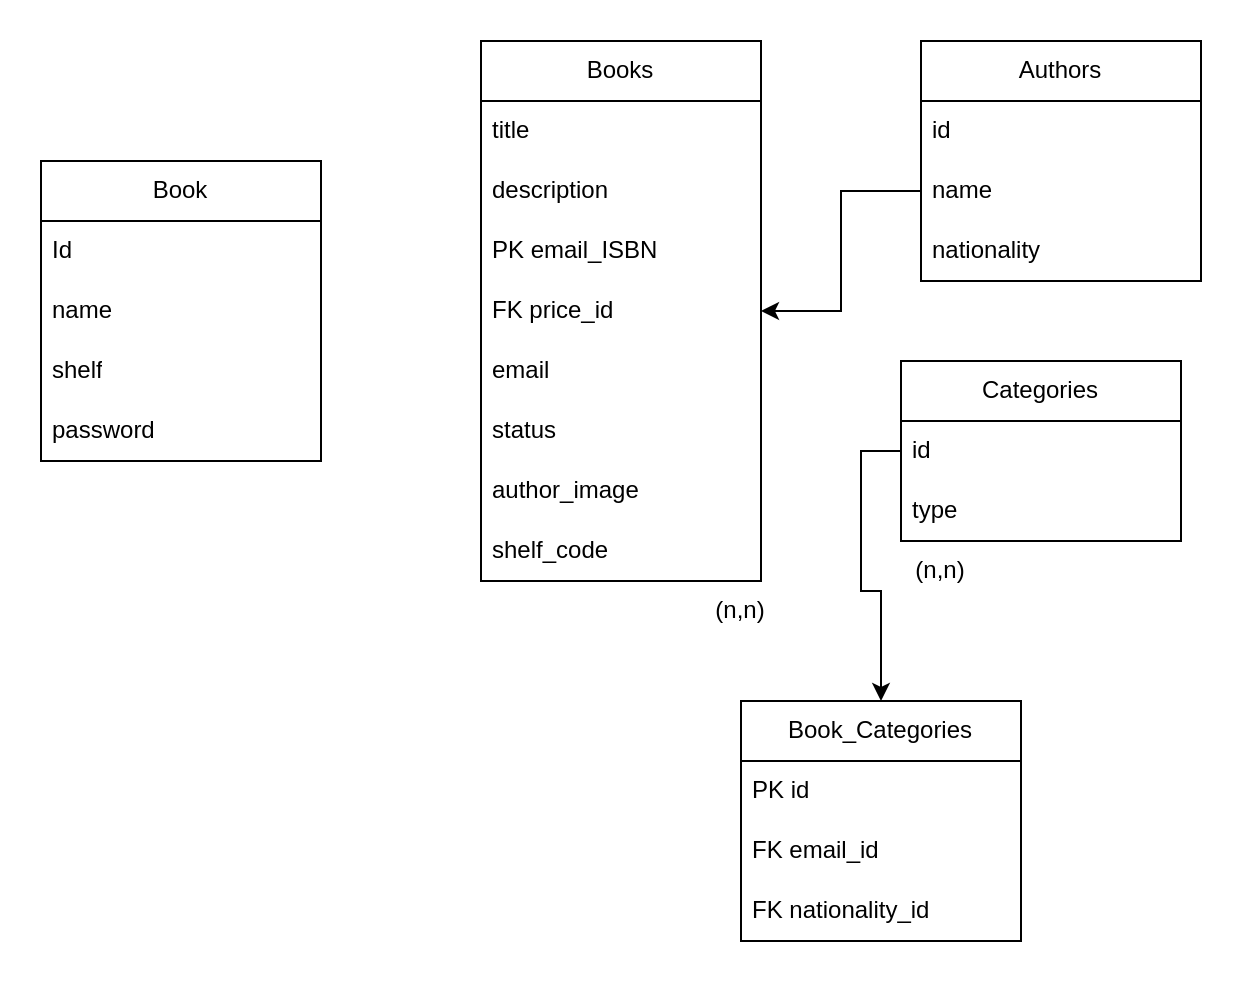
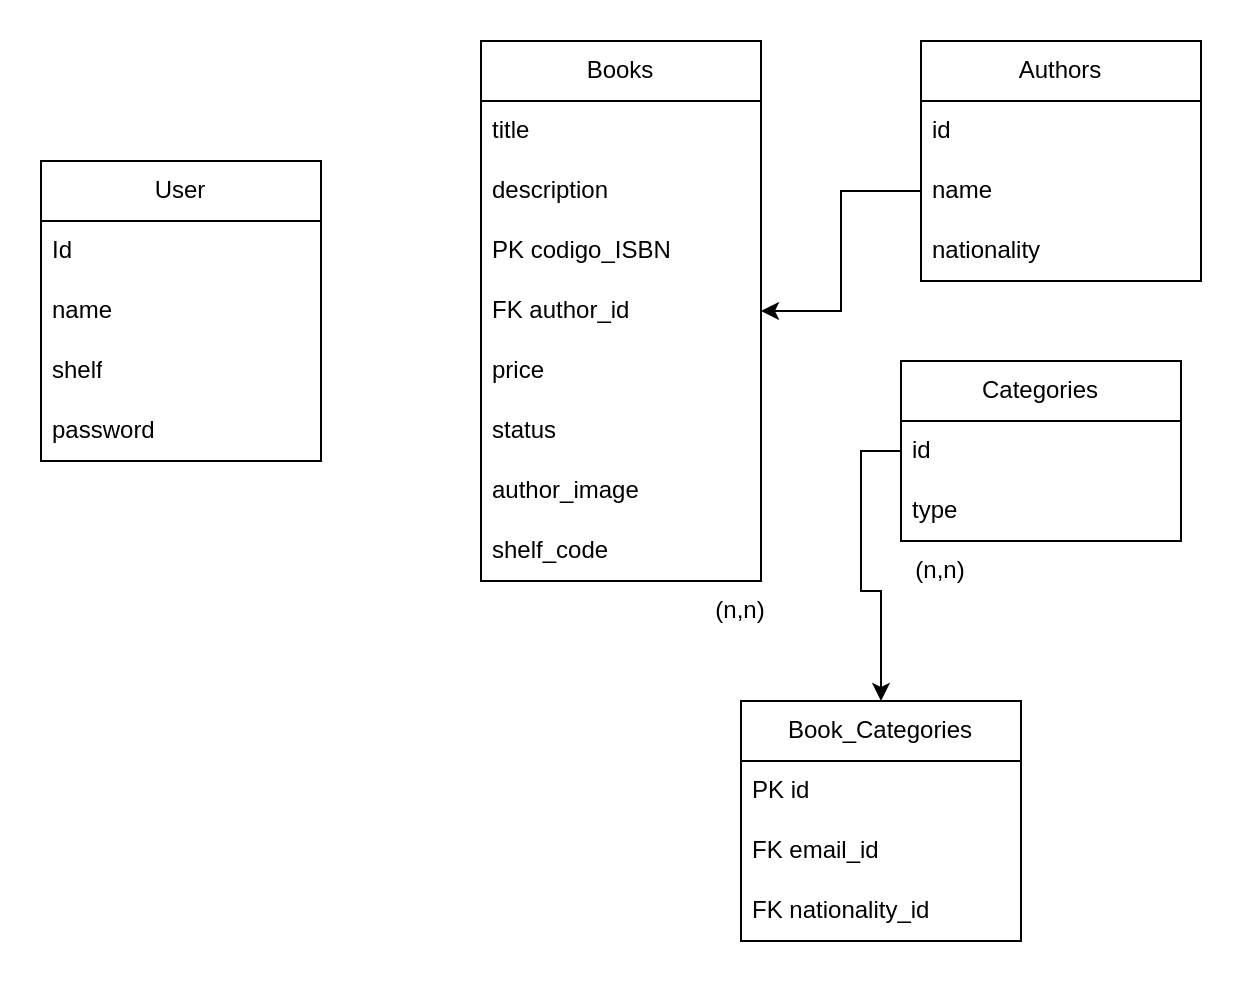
(181, 191) -> (181, 191)
(571, 251) -> (581, 251)
(558, 311) -> (567, 311)
(520, 371) -> (523, 371)
